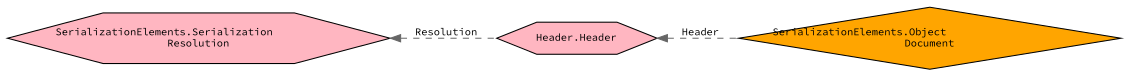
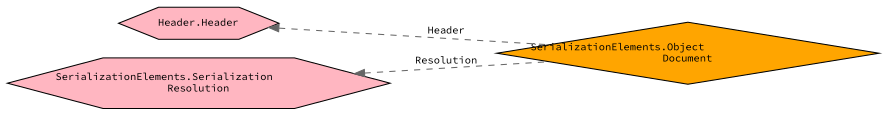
(449, 38) -> (457, 67)
